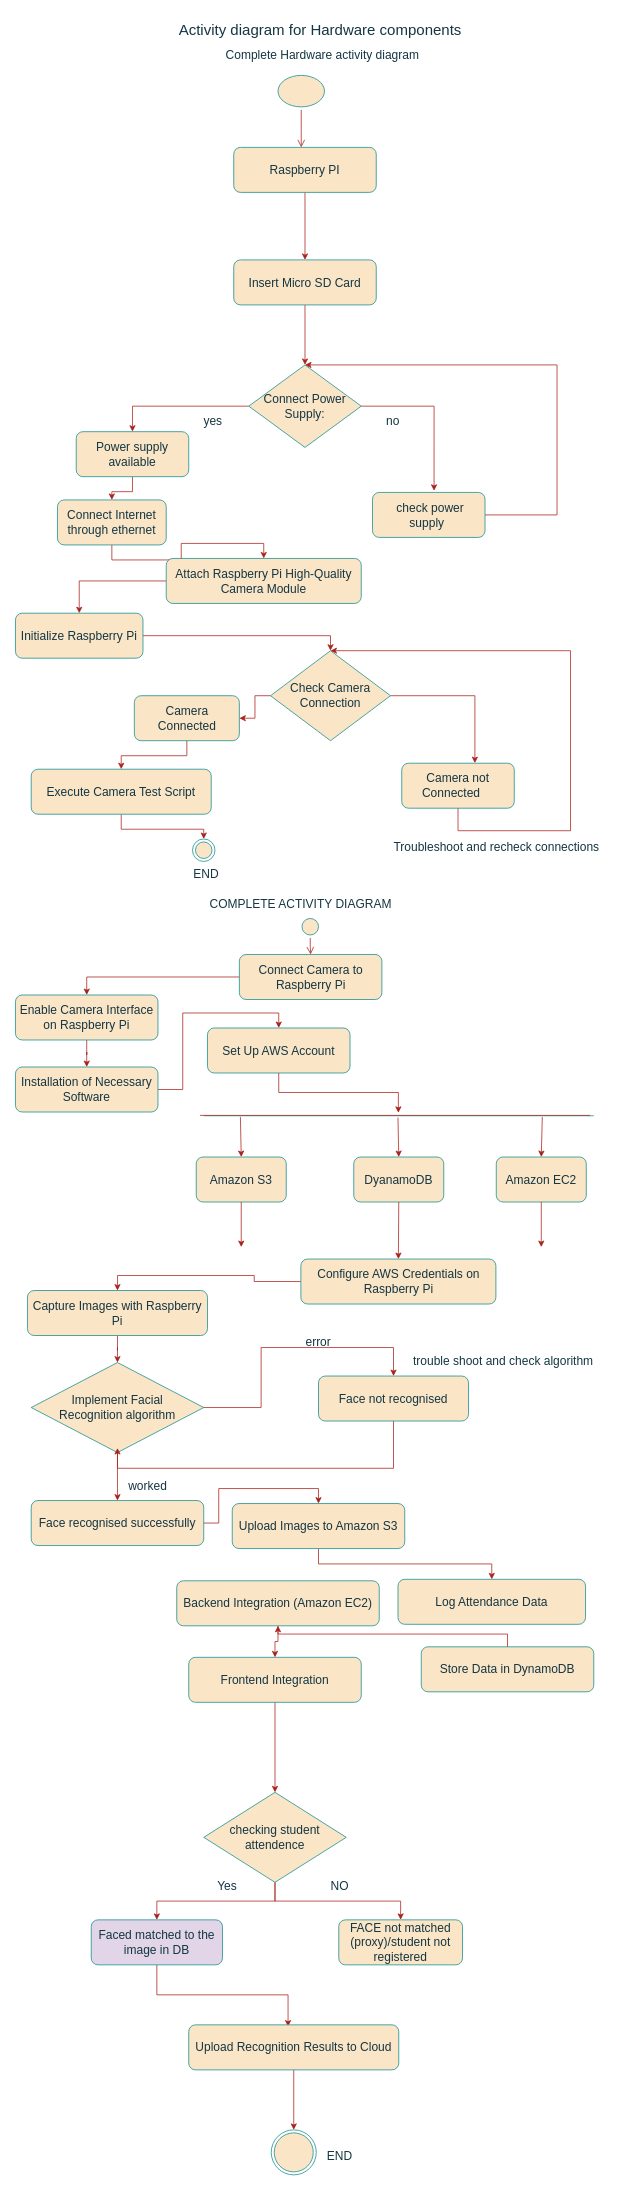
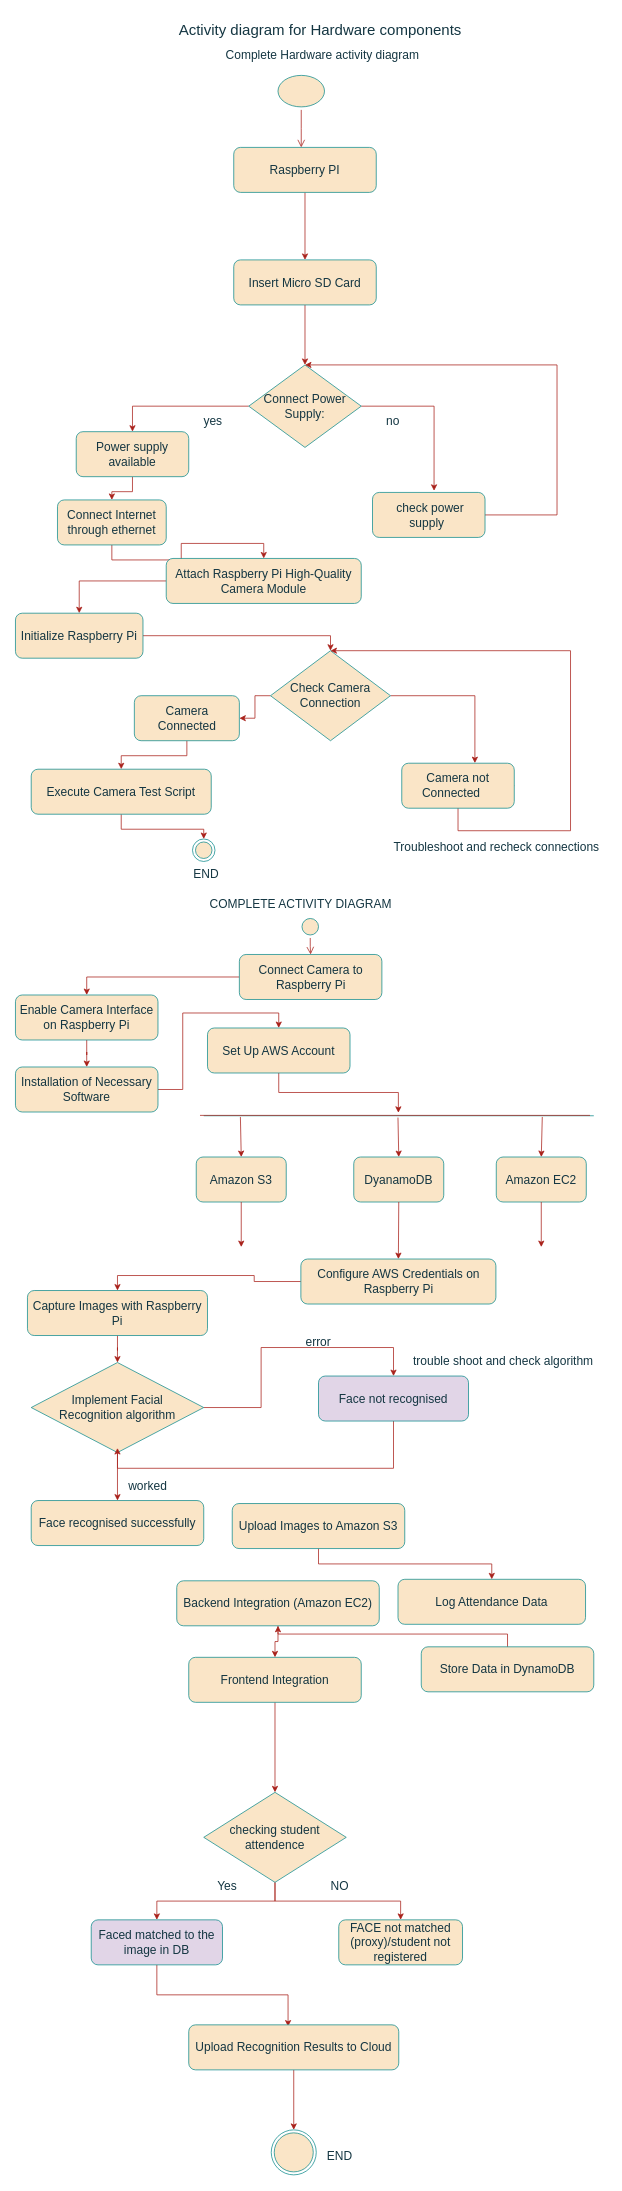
(393, 1398) -> (393, 1398)
(255, 1488) -> none
